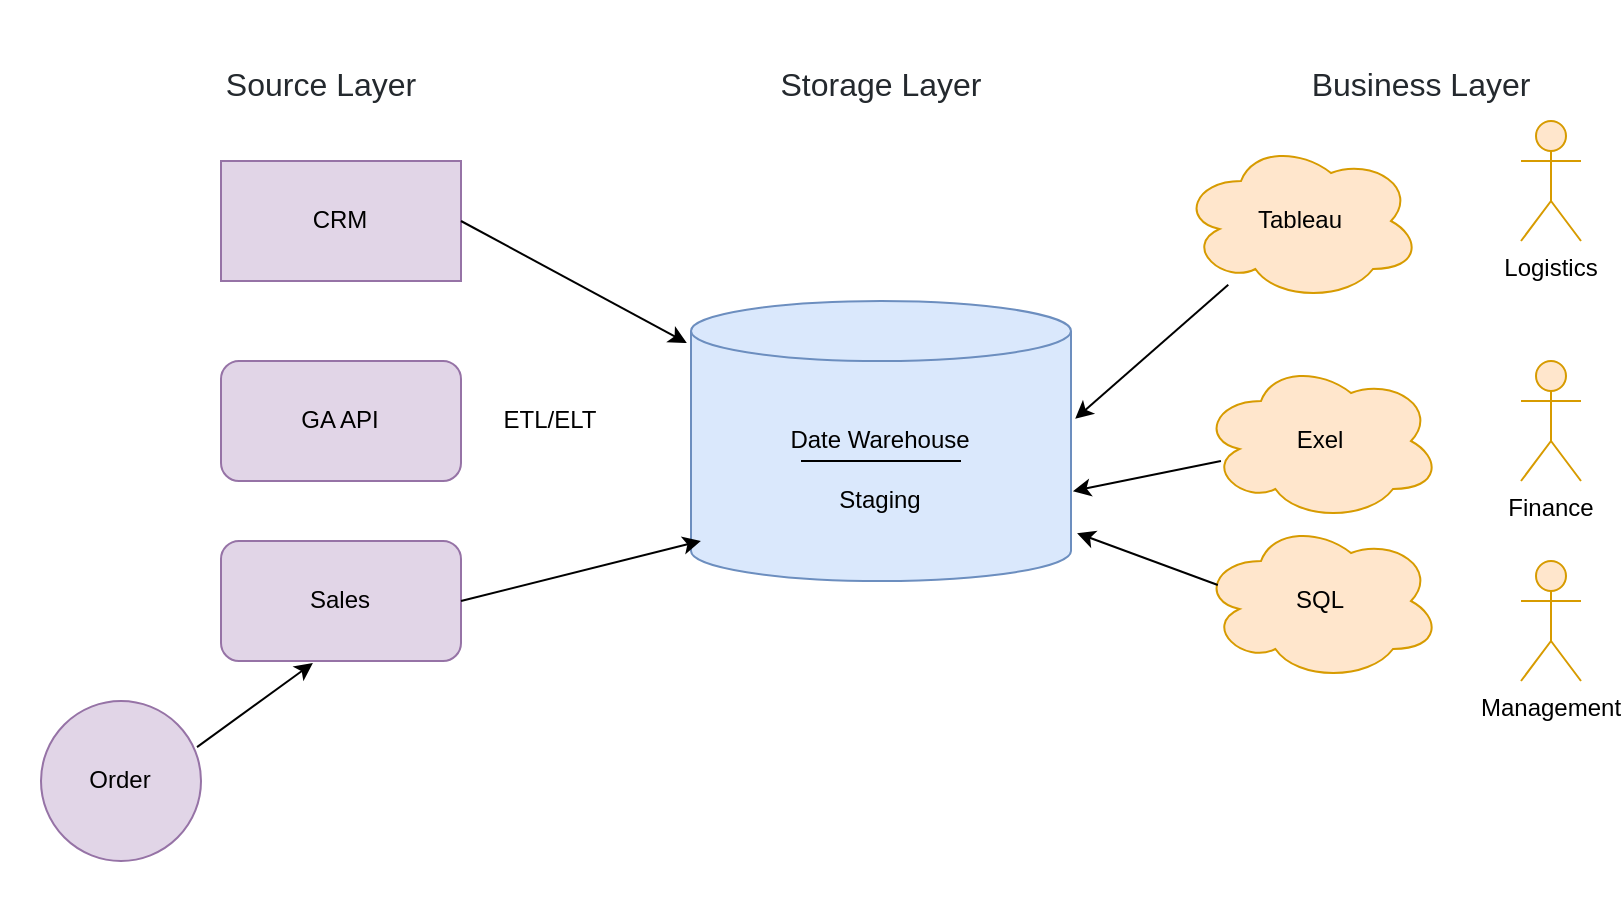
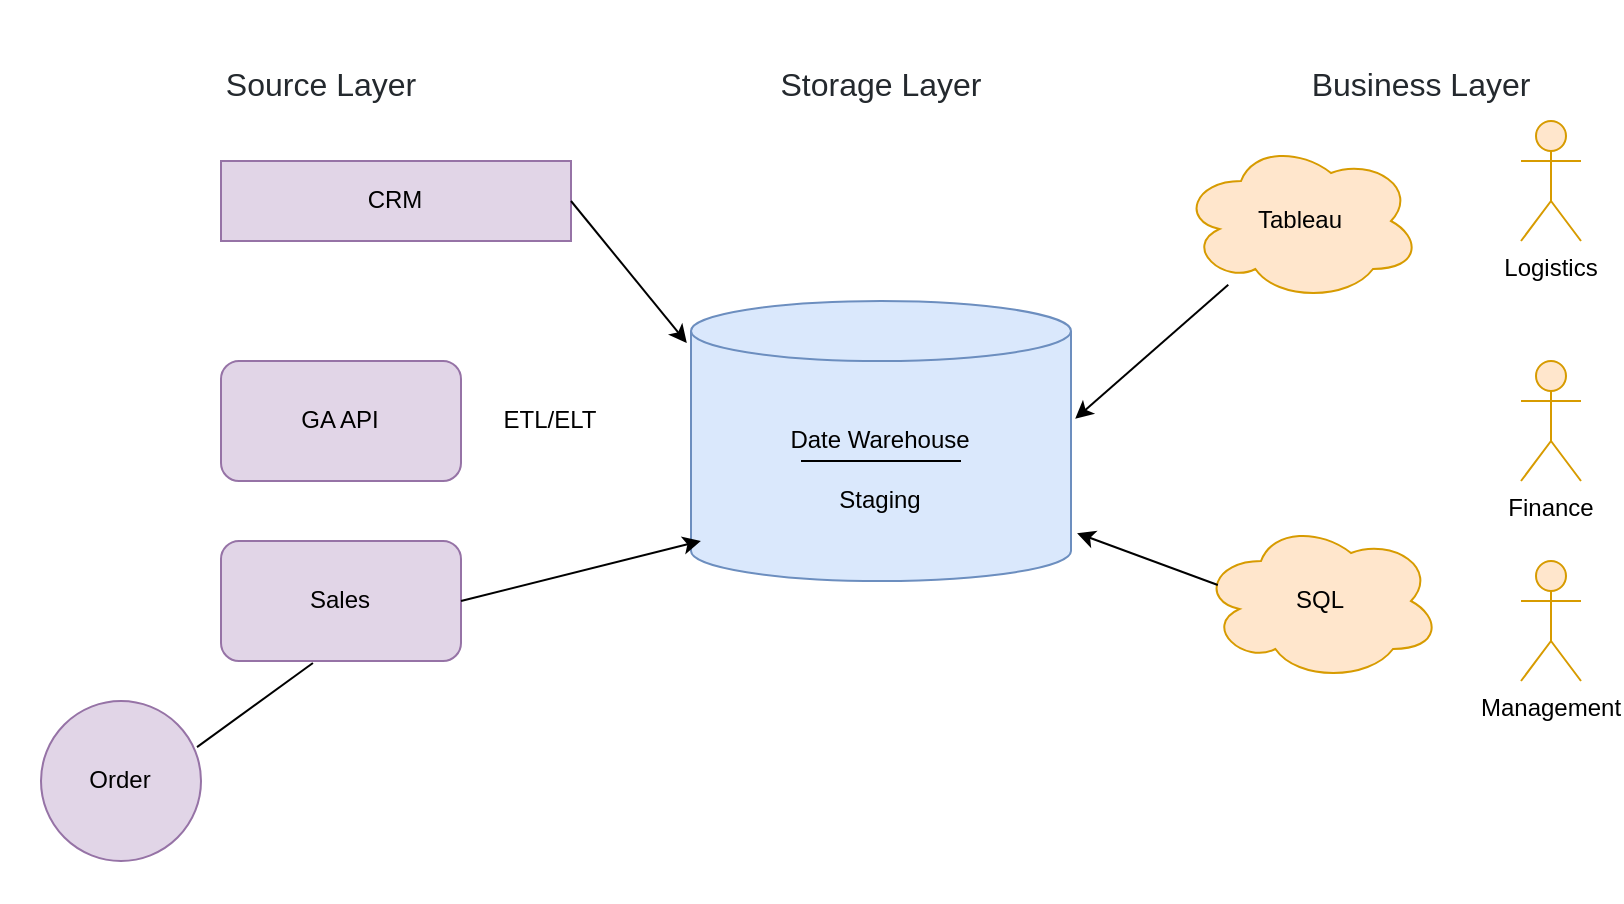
(341, 221) -> (396, 201)
(1321, 441) -> none
(1153, 475) -> none
(301, 672) -> (306, 668)
